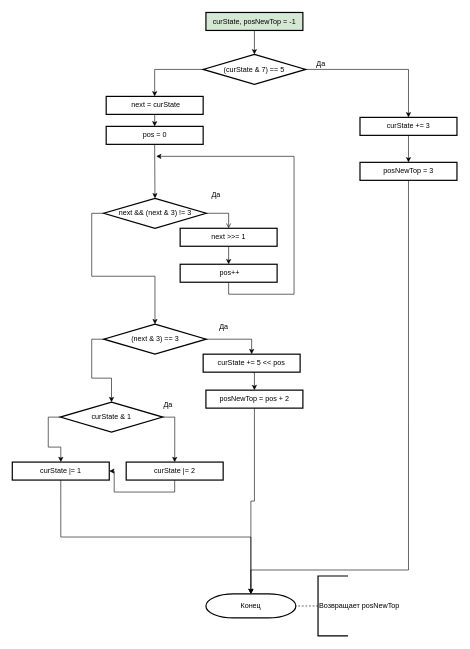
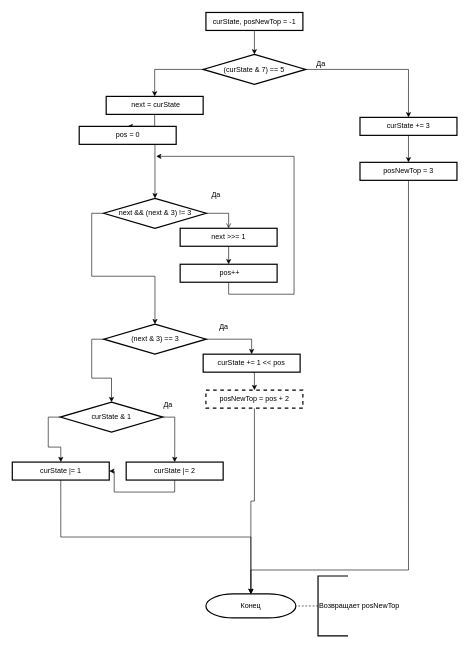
(255, 21) -> (255, 21)
(155, 135) -> (128, 135)
(252, 363) -> (252, 363)
(255, 399) -> (255, 399)
